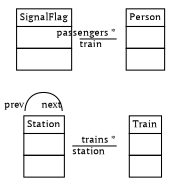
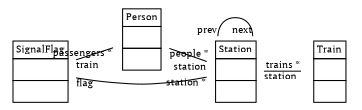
none -> (188, 55)
none -> (141, 84)
